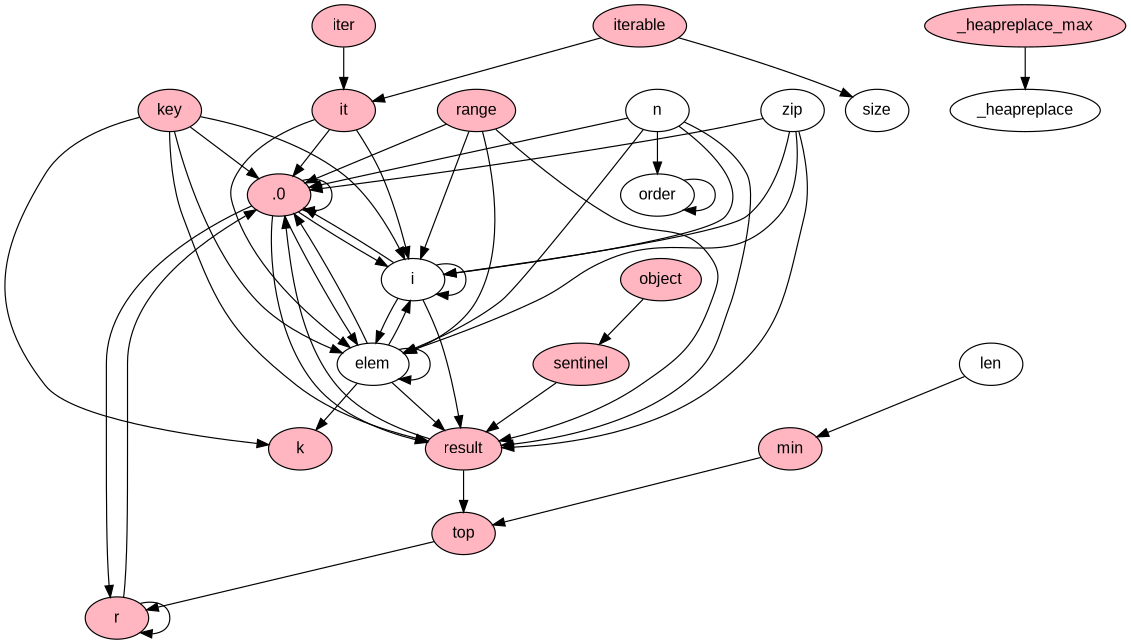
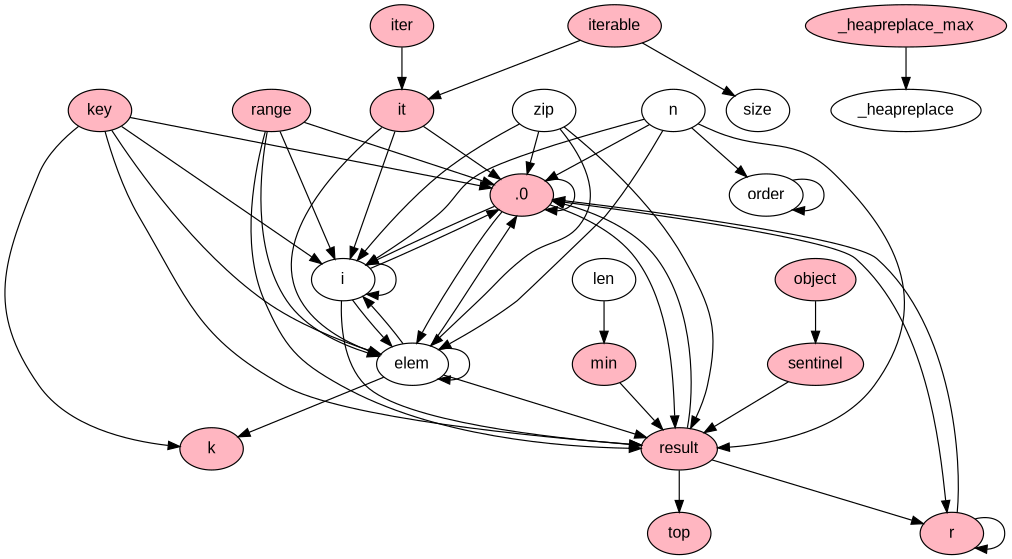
(633, 490) -> (637, 402)
(296, 574) -> (812, 490)
